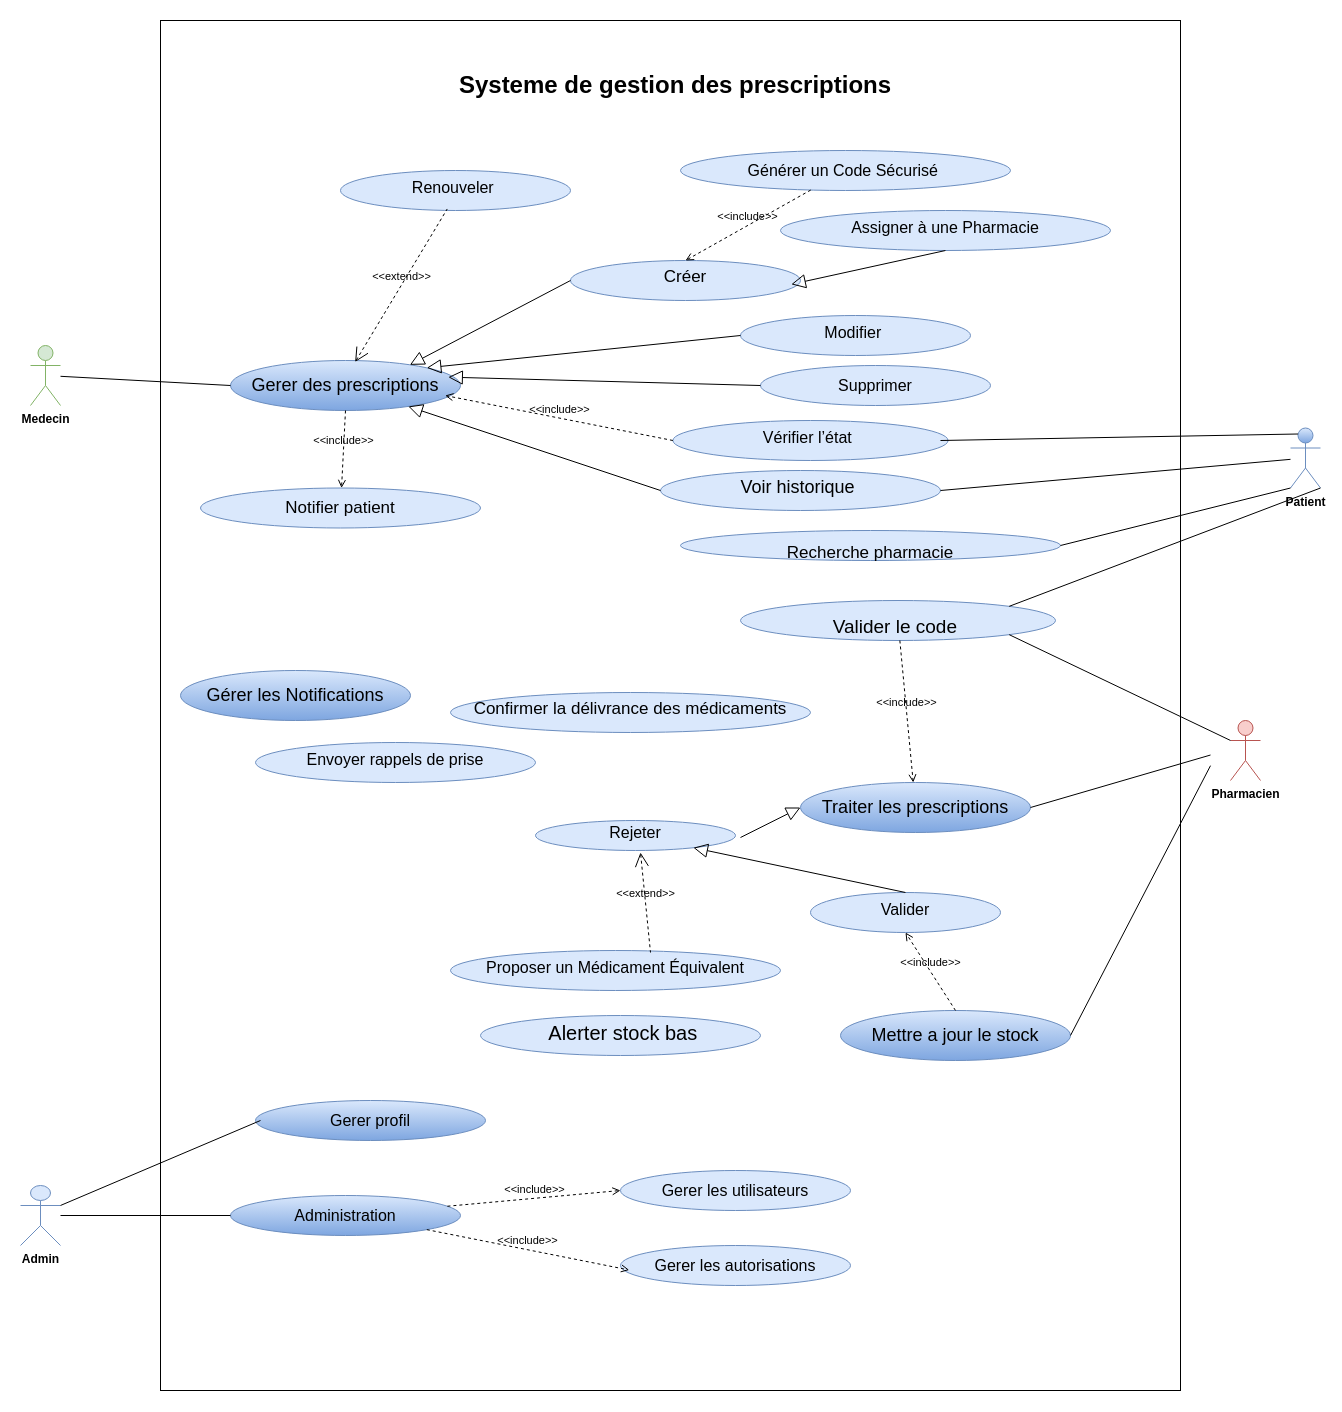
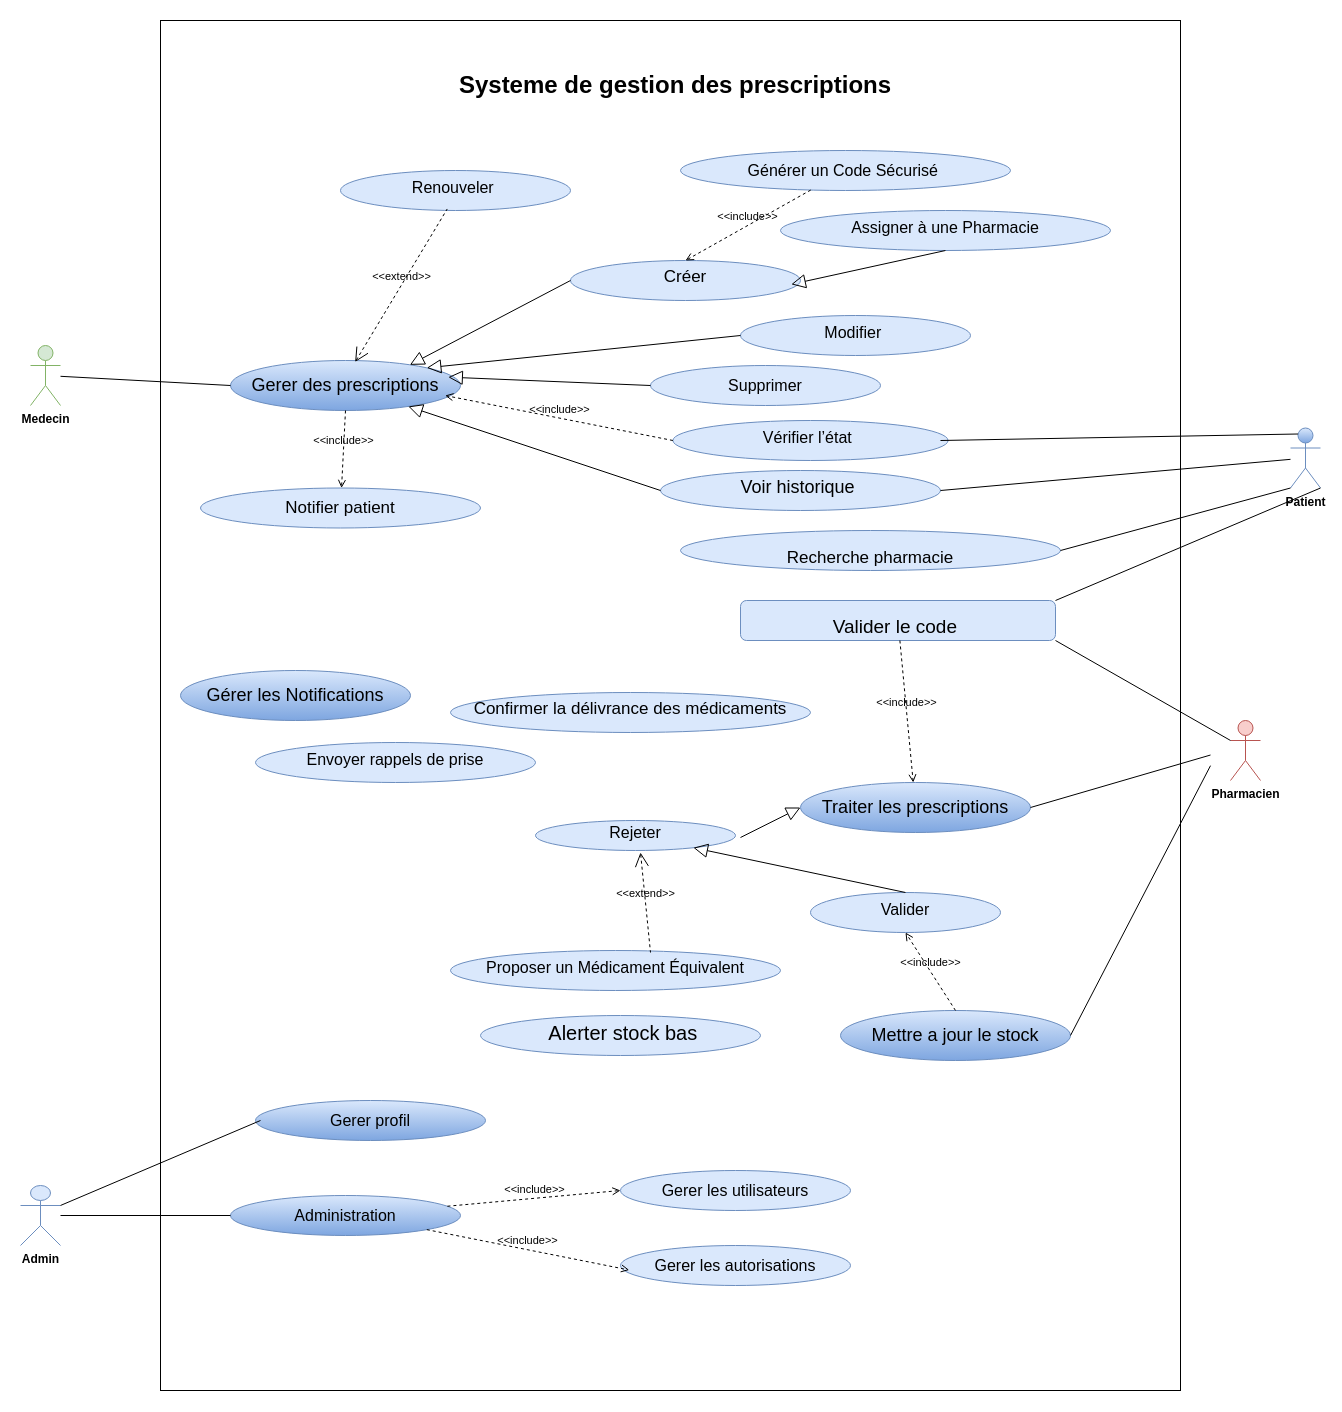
(876, 386) -> (766, 386)
(871, 546) -> (871, 551)
(898, 621) -> (898, 621)
